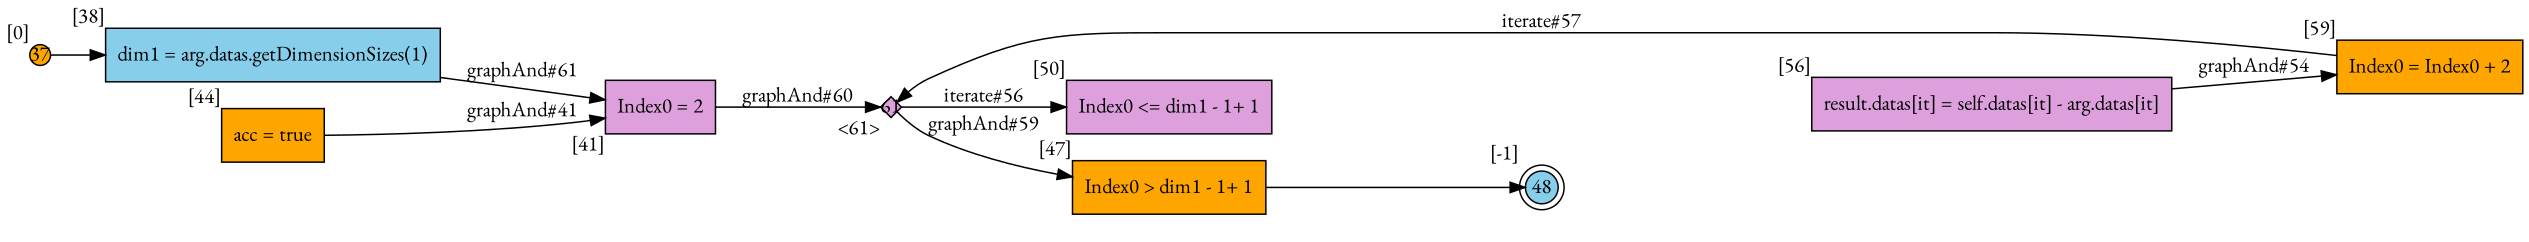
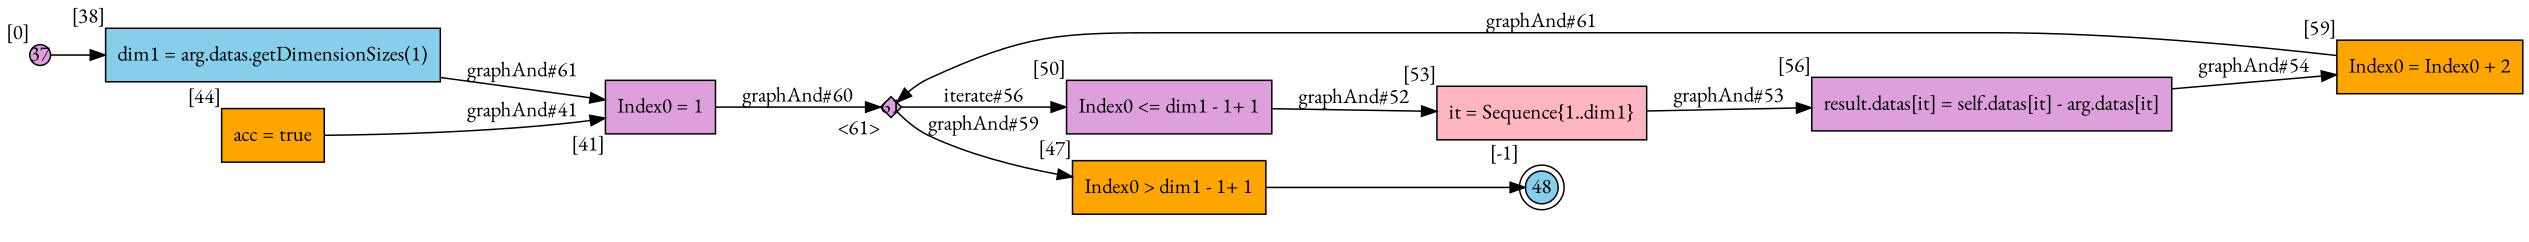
(1542, 22) -> (1542, 22)
(40, 55) -> (40, 55)
(660, 107) -> (660, 107)
none -> (1542, 113)
